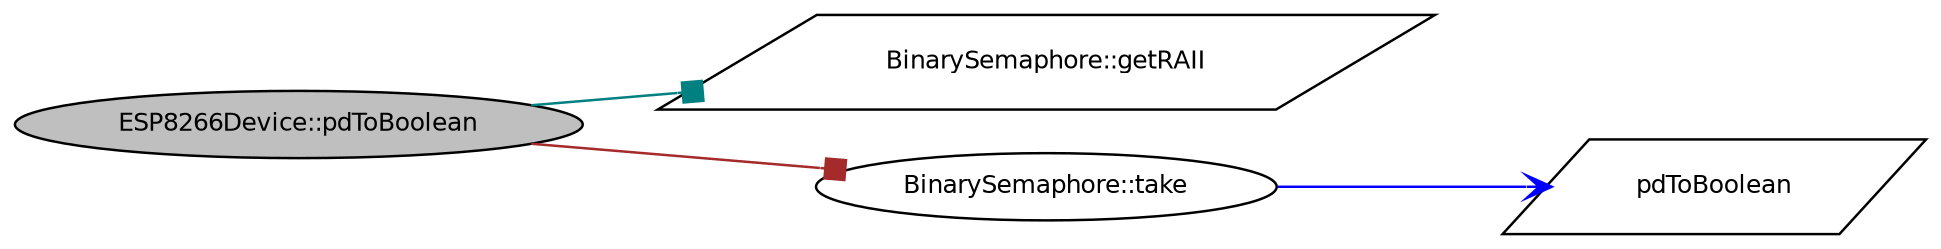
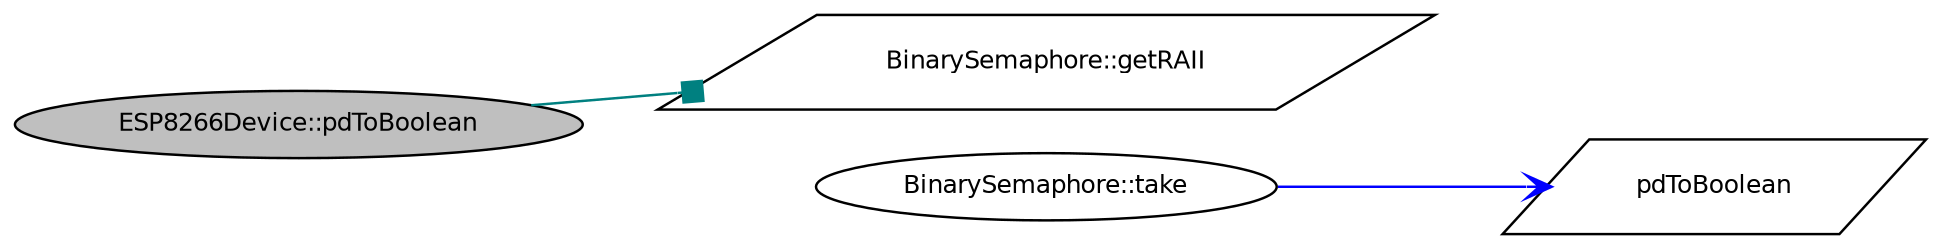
(676, 156) -> none
